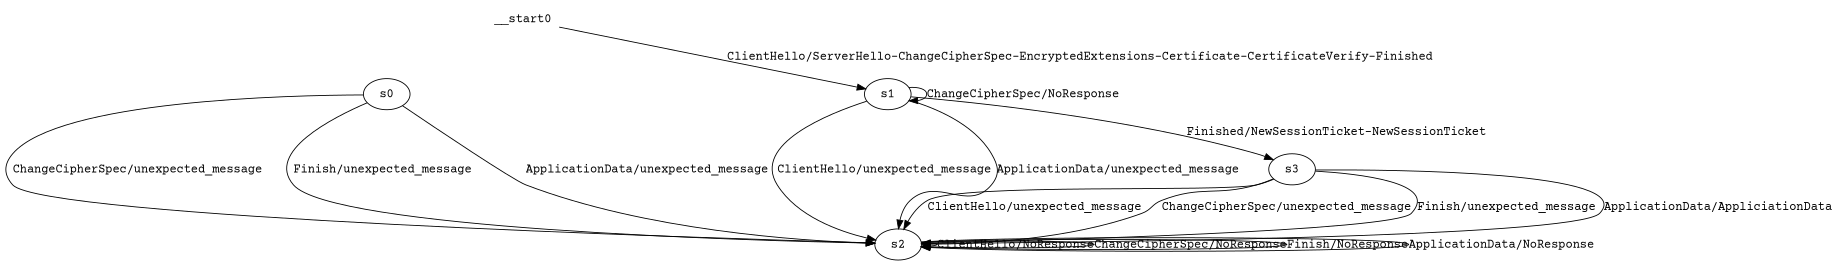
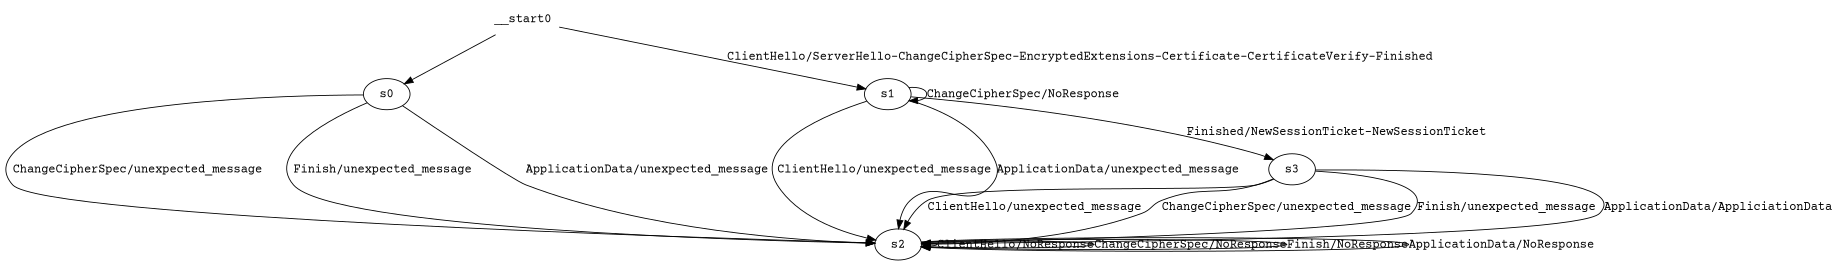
none -> (454, 57)
